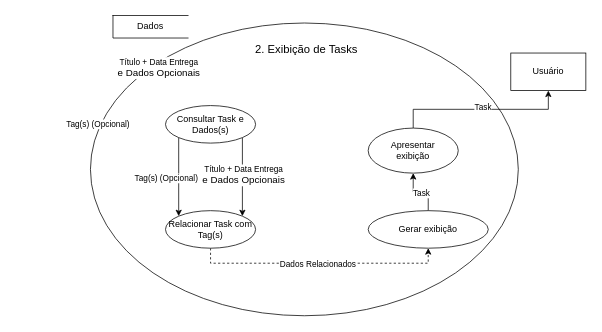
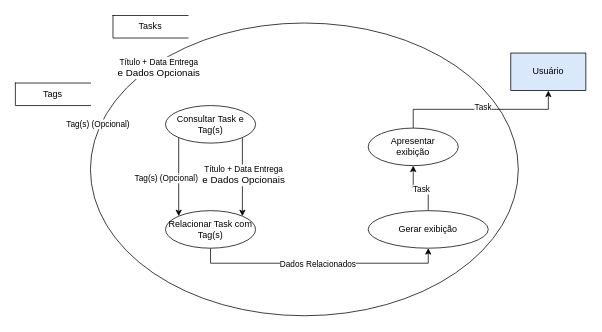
(150, 27) -> (150, 27)
(306, 49) -> none
(548, 72) -> (548, 72)
none -> (53, 94)
(210, 124) -> (210, 124)
(413, 150) -> (413, 147)
(237, 263) -> (237, 263)
